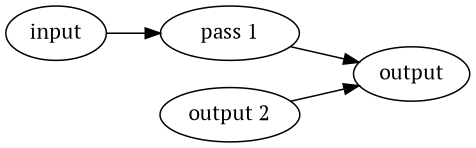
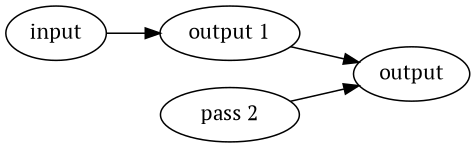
(230, 33) -> (230, 33)
(230, 115) -> (230, 115)
